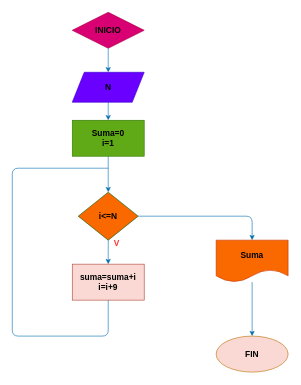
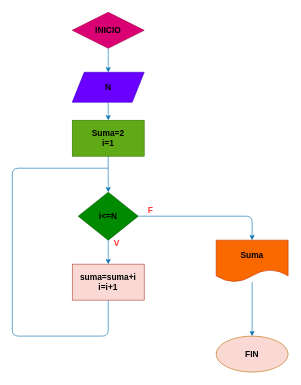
(108, 138) -> (108, 138)
none -> (150, 210)
(108, 216) -> (108, 216)
(108, 282) -> (108, 282)
